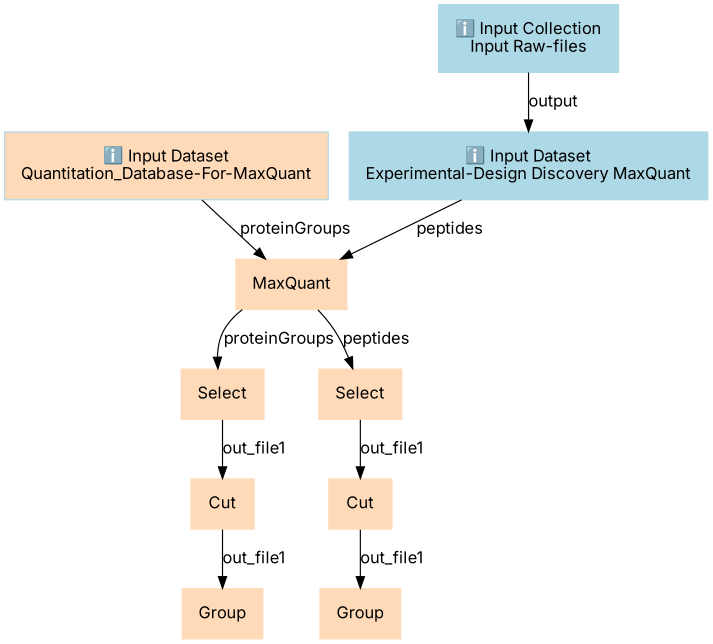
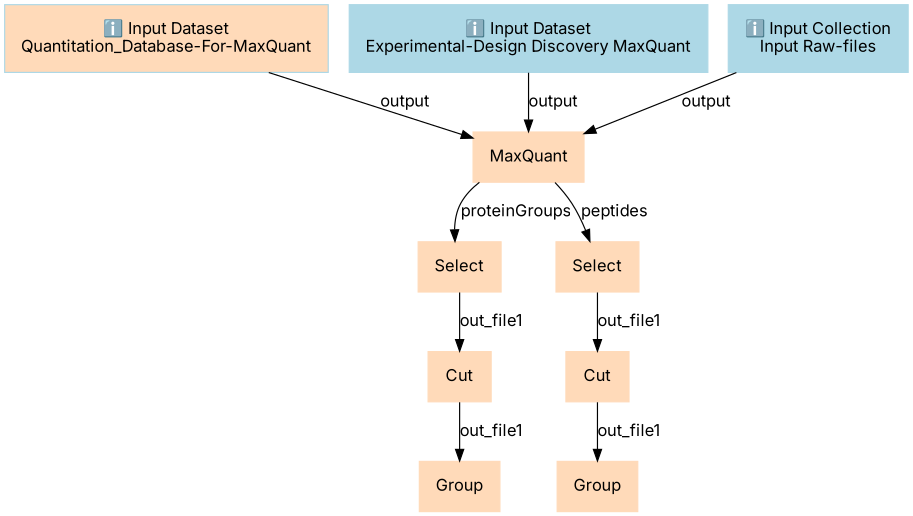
(529, 96) -> (666, 101)
(296, 230) -> (405, 102)
(450, 230) -> (554, 102)
